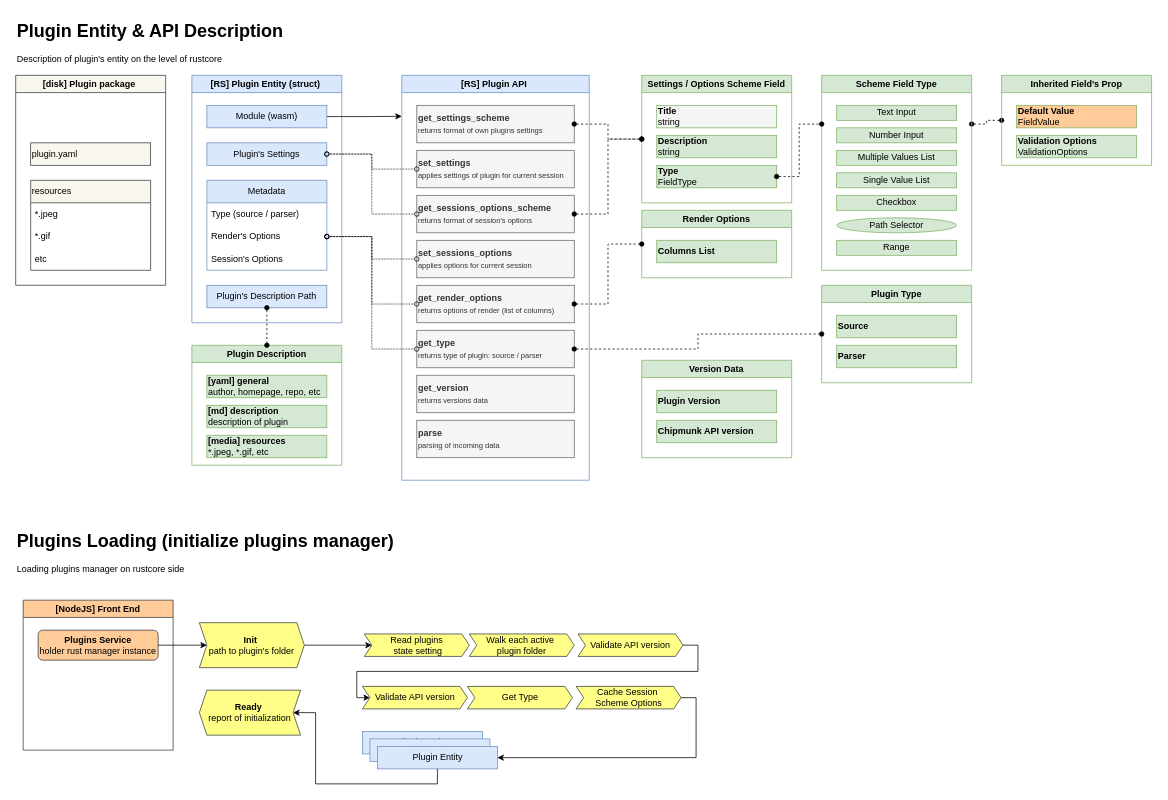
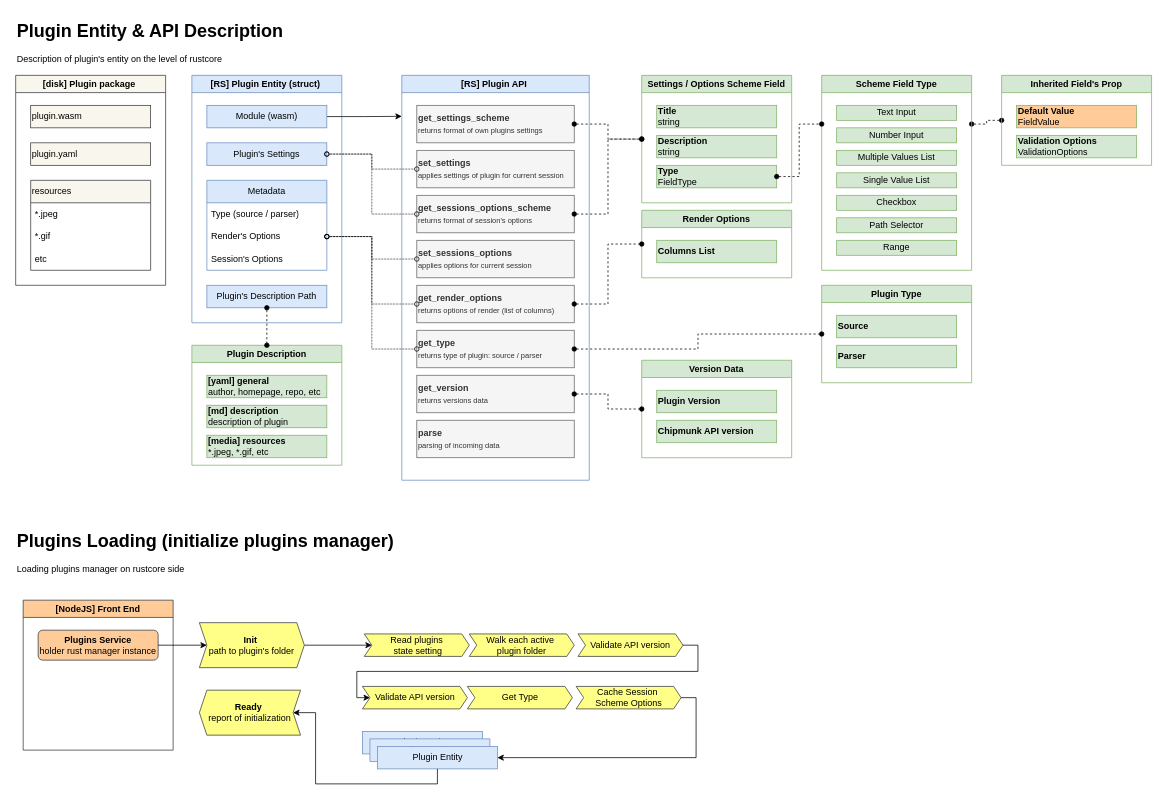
none -> (90, 117)
(717, 117) -> (717, 117)
(897, 225) -> (897, 225)
none -> (608, 408)
